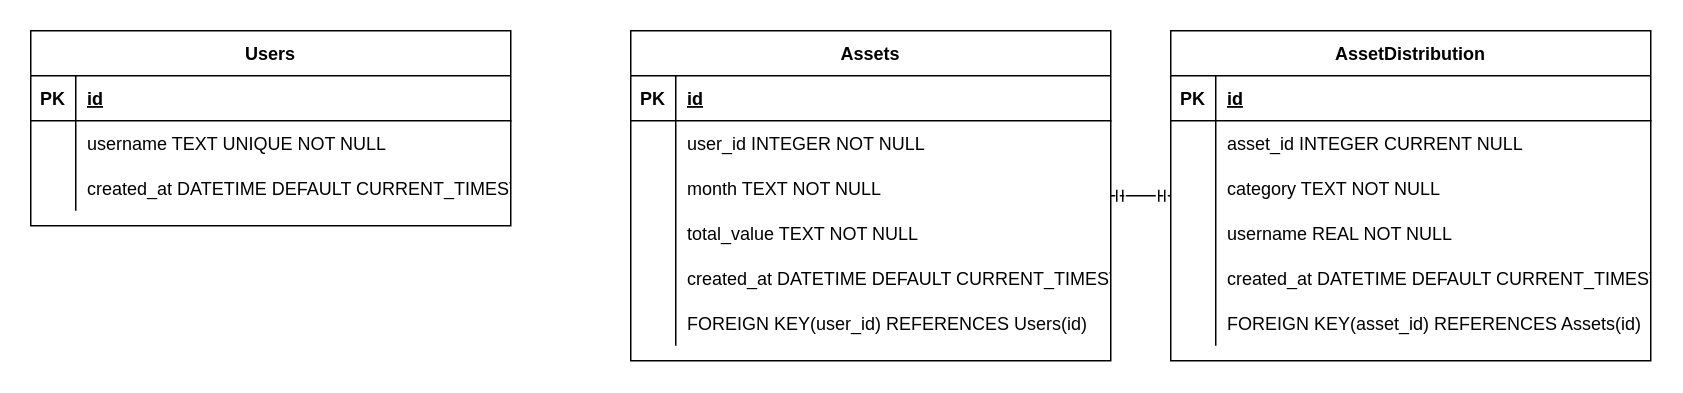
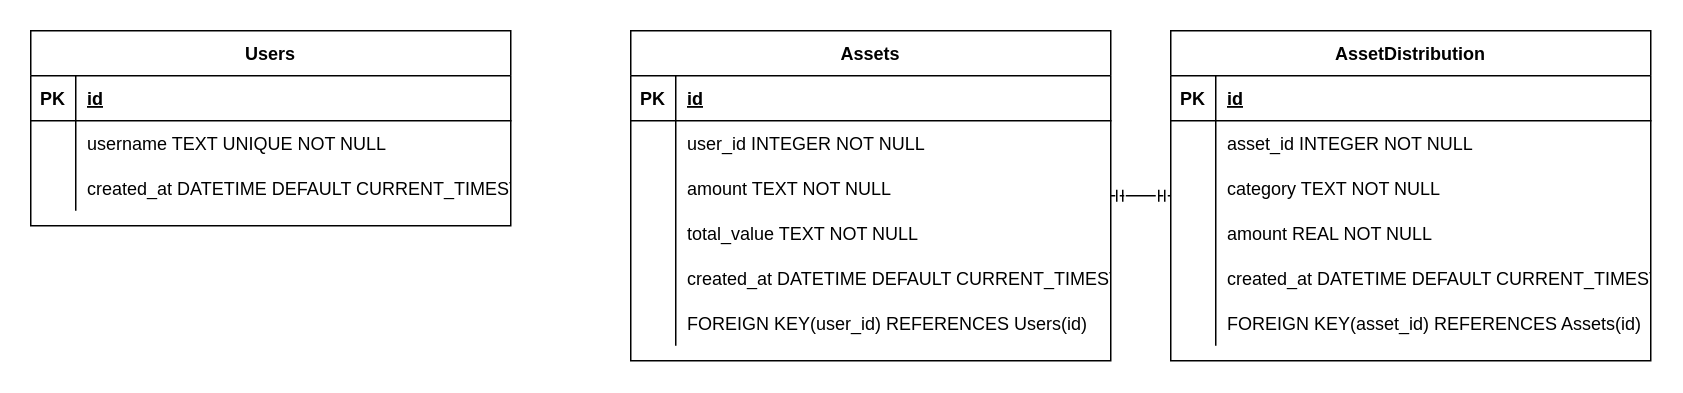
(1364, 144) -> (1344, 144)
(776, 189) -> (781, 189)
(1331, 234) -> (1321, 234)
